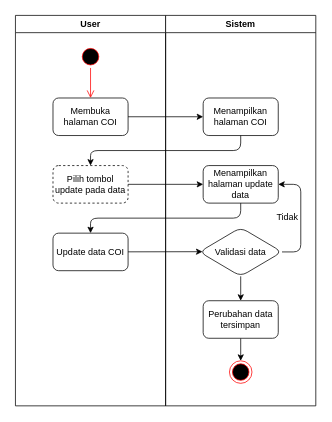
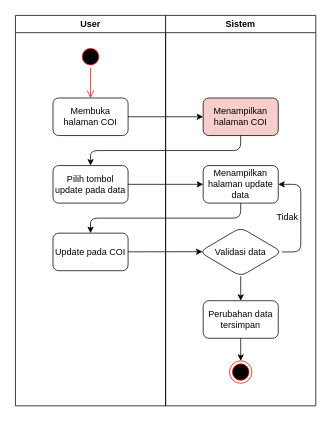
(240, 117) -> (240, 117)
(90, 184) -> (90, 184)
(90, 252) -> (90, 252)
